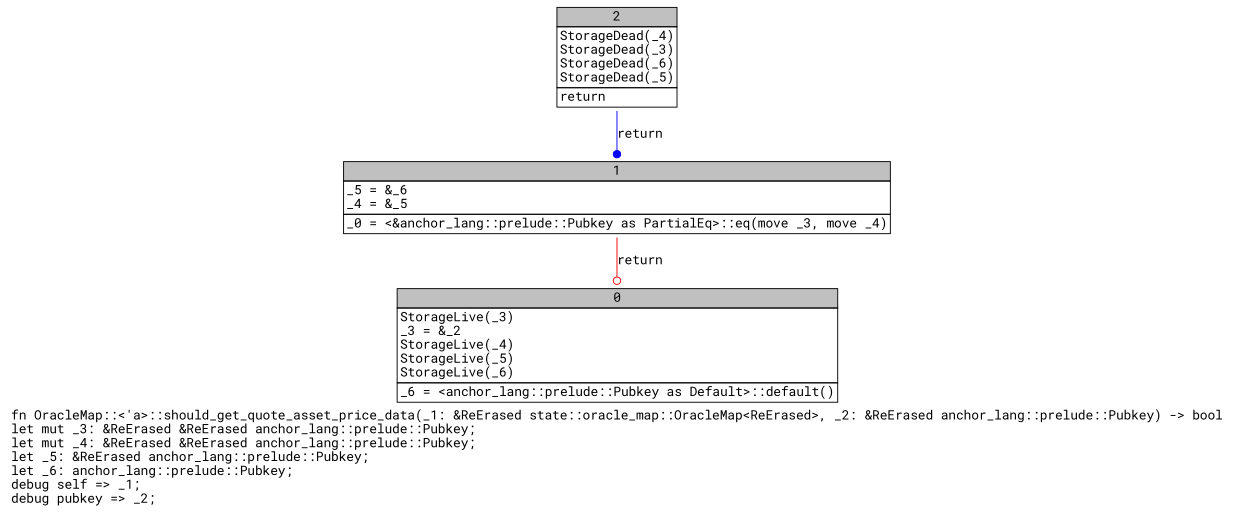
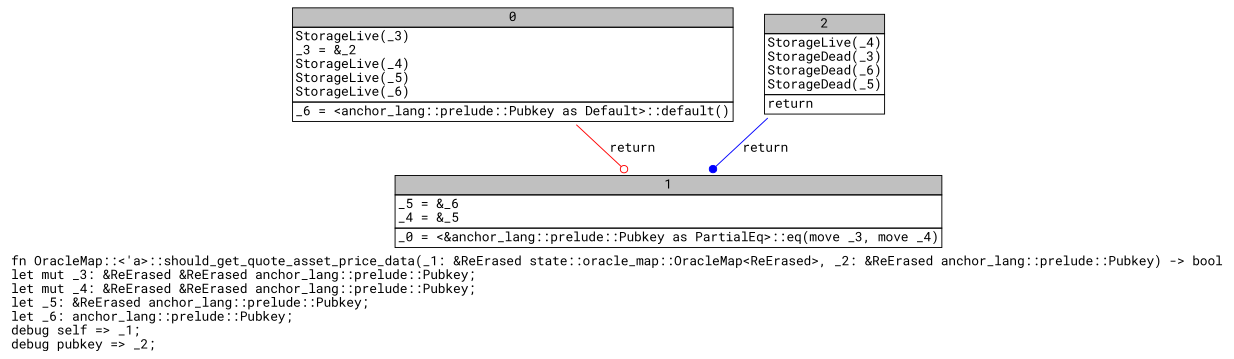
(617, 36) -> (825, 43)
(617, 257) -> (599, 146)
